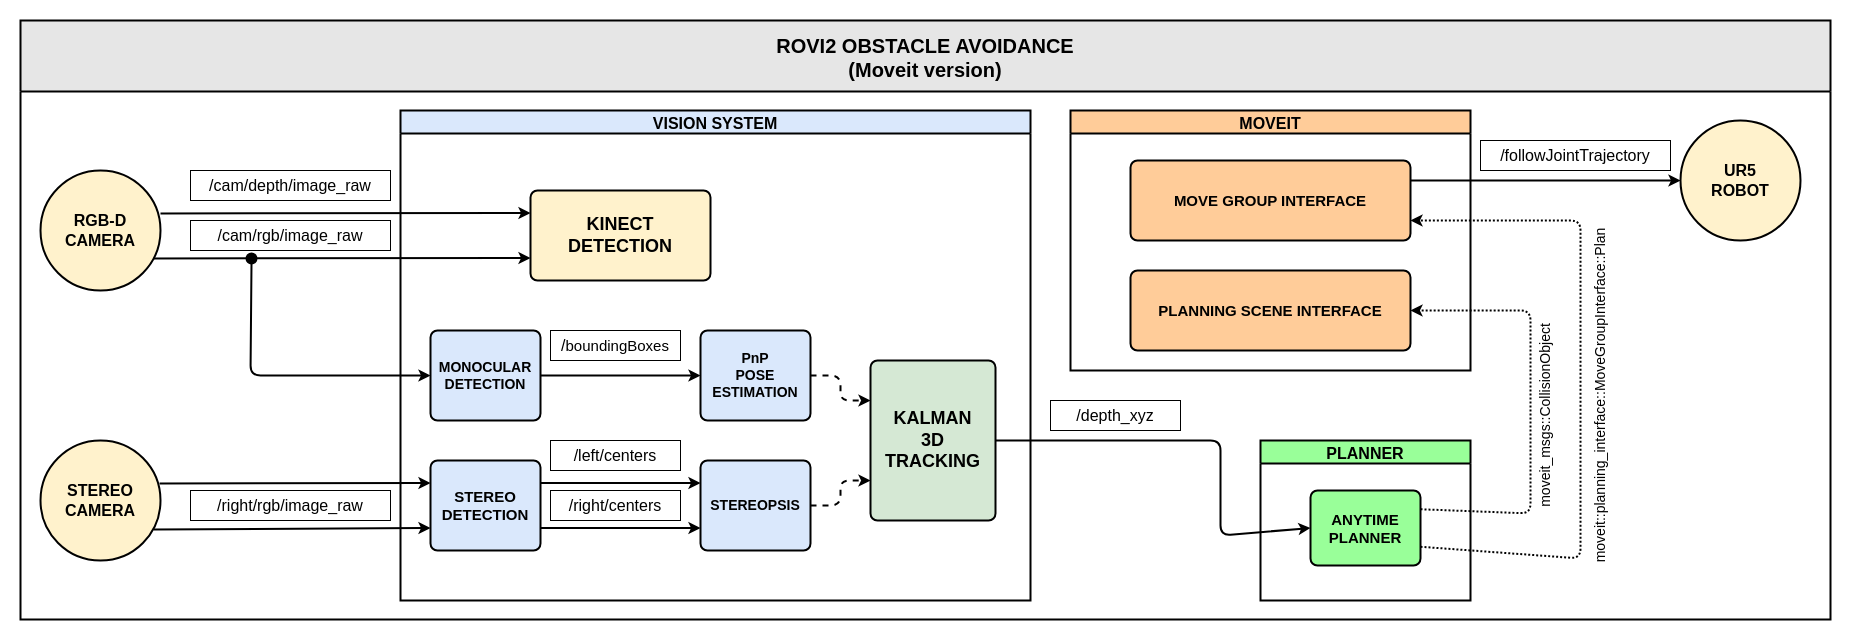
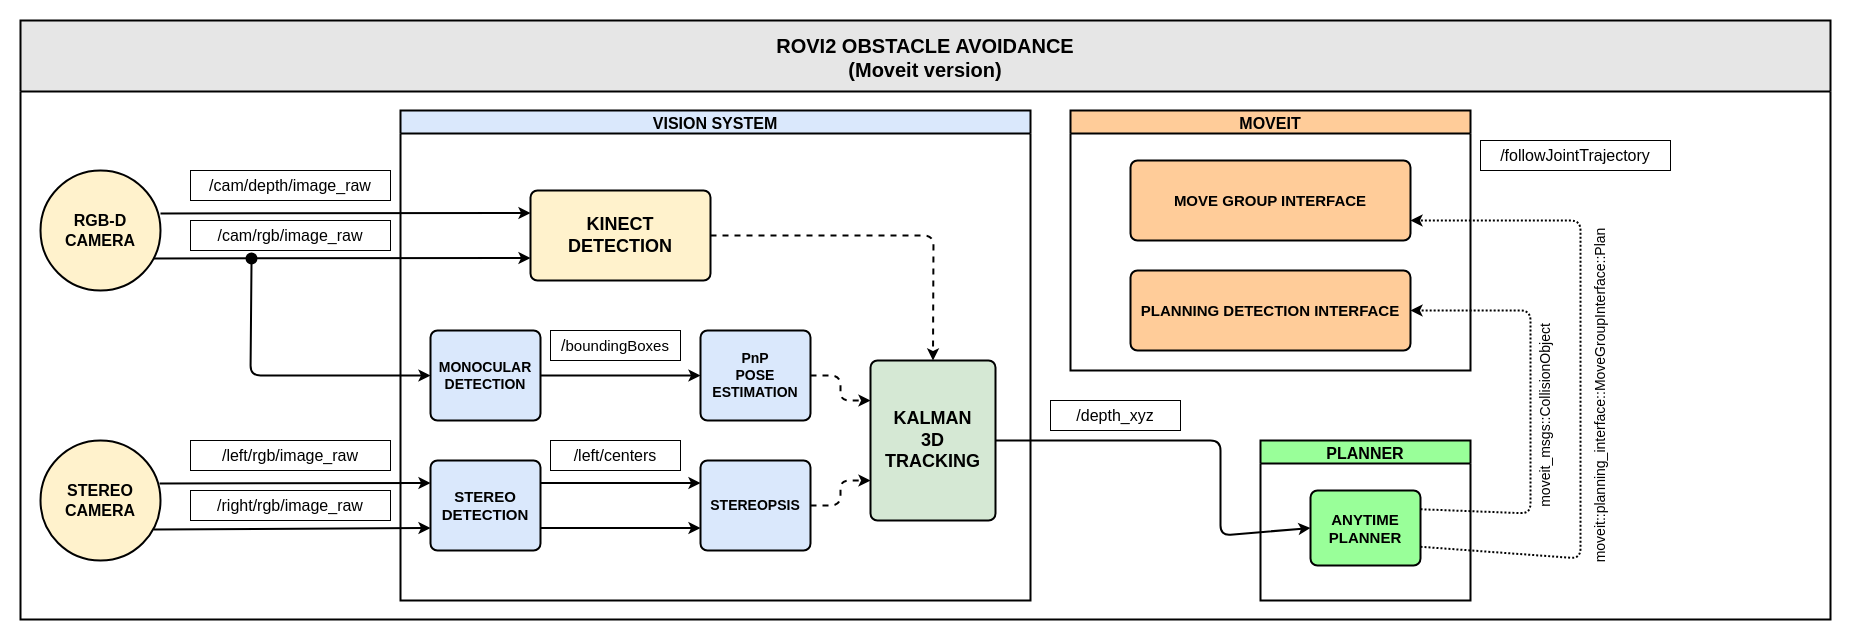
(1541, 181) -> none
(1741, 181) -> none
none -> (875, 236)
(1271, 311) -> (1271, 311)
none -> (291, 456)
(616, 506) -> none
